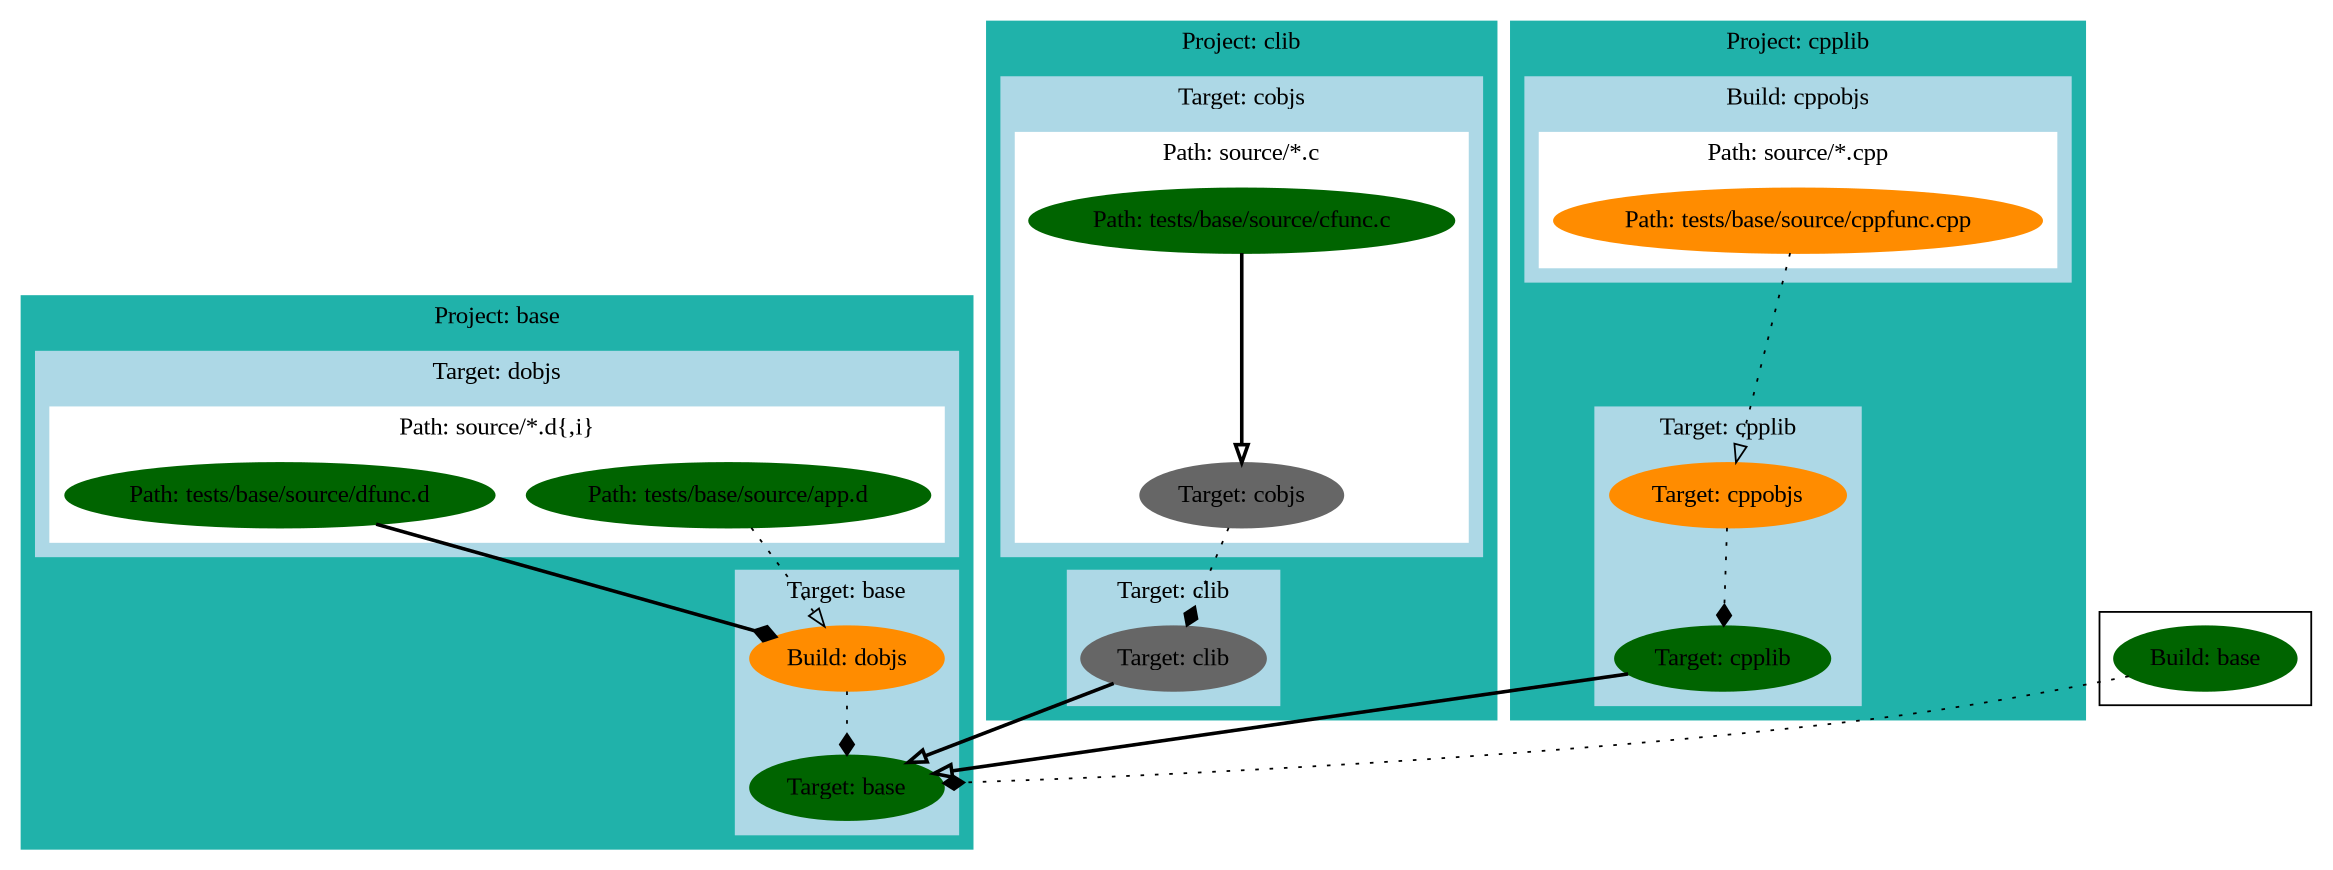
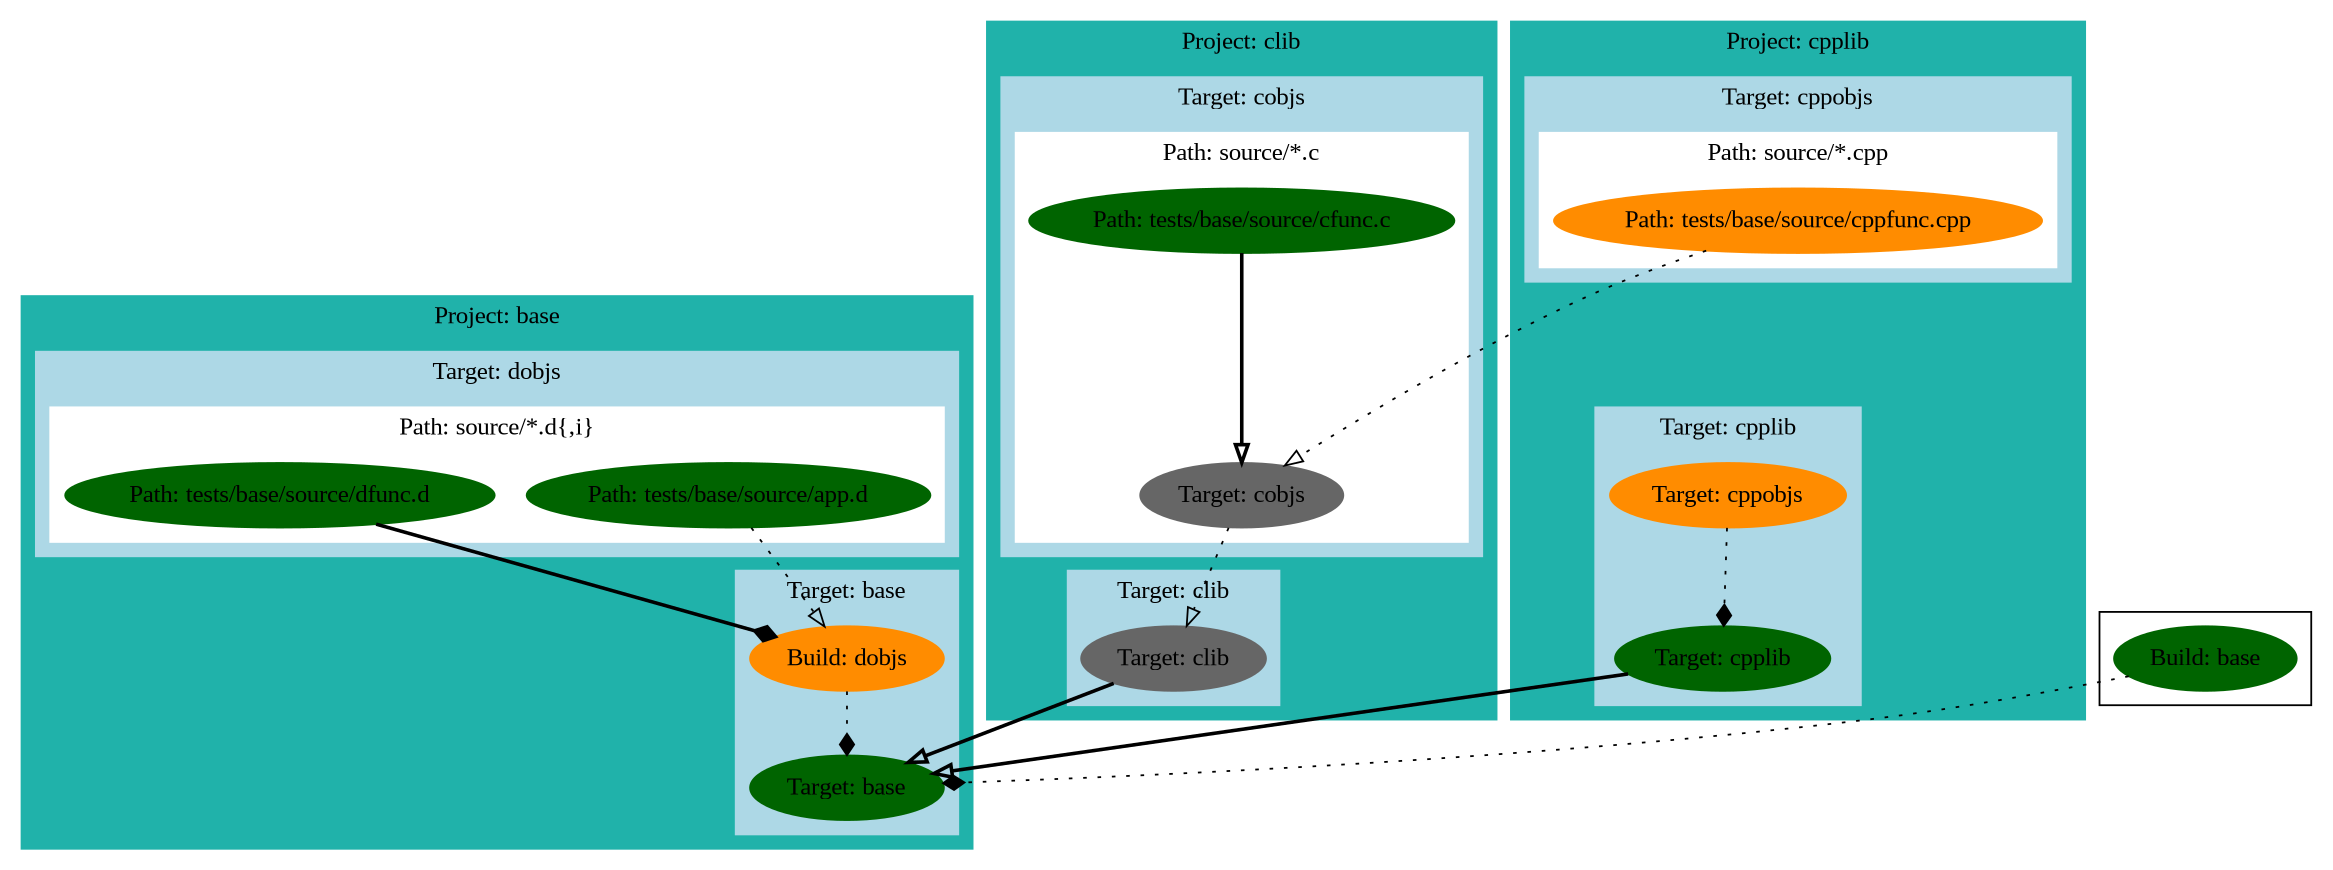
(1798, 98) -> (1798, 98)
(1765, 349) -> (1528, 325)
(1205, 583) -> (1205, 583)
